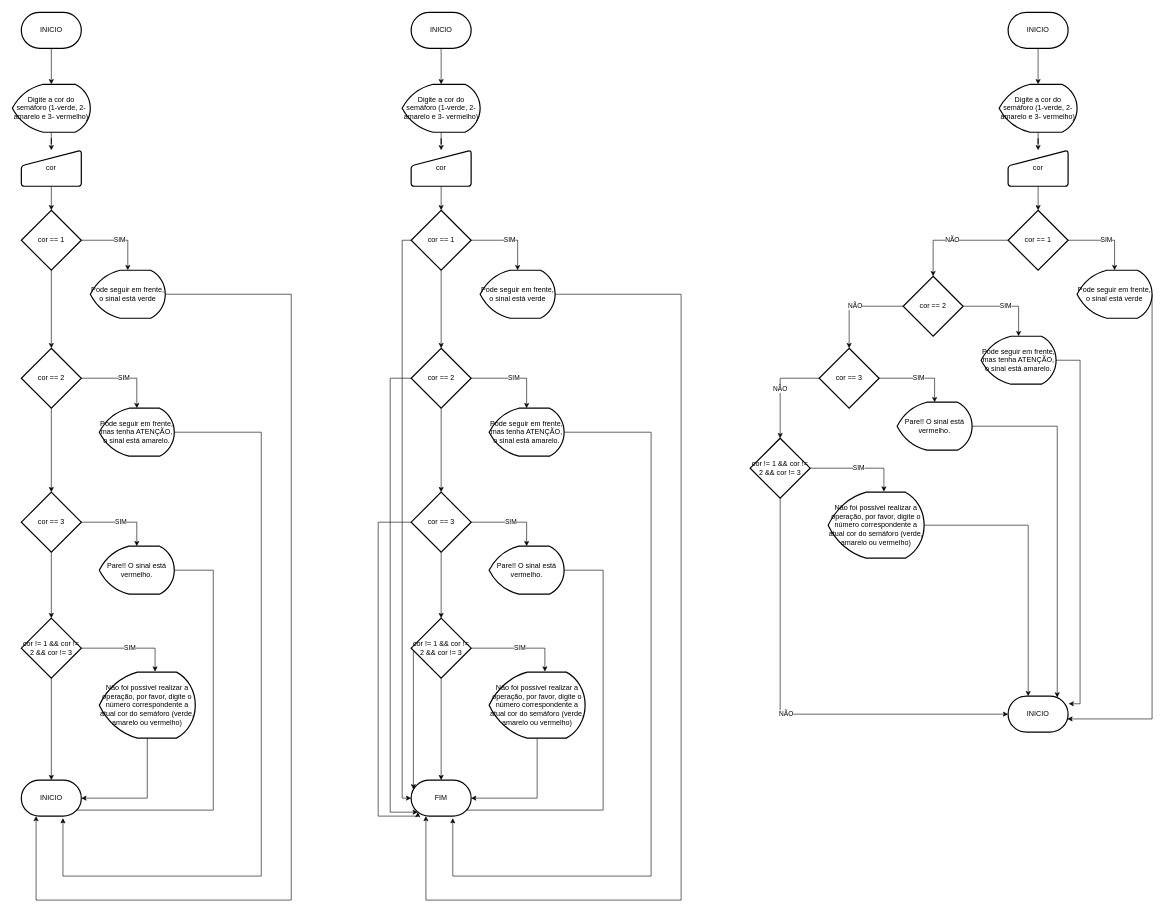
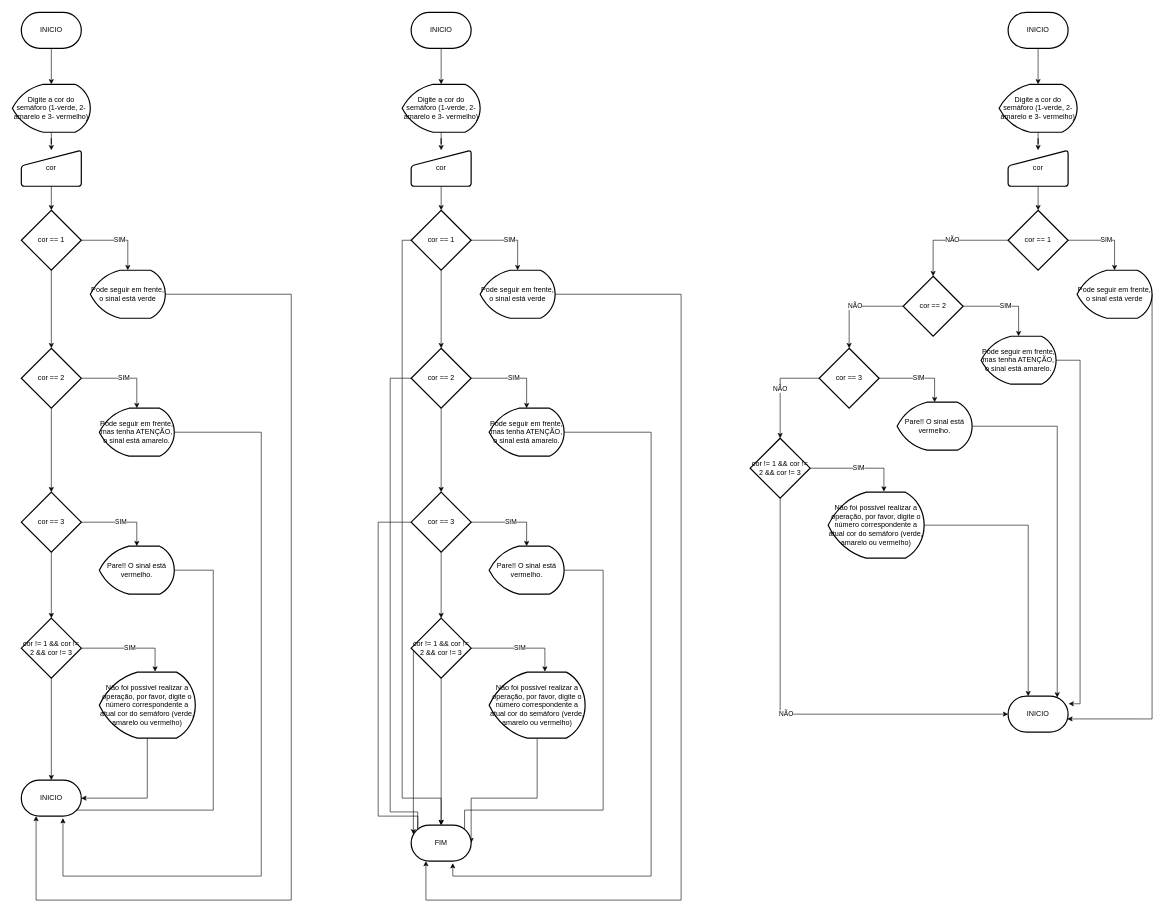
(441, 798) -> (441, 843)
